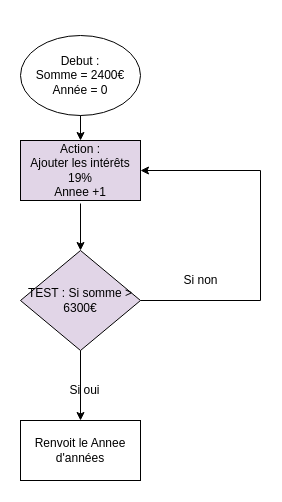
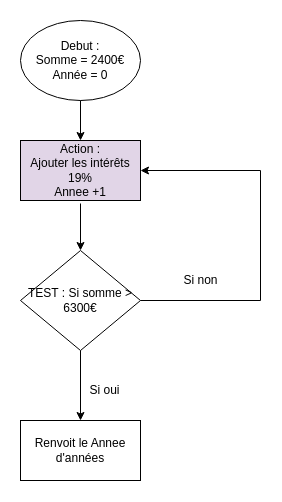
(81, 76) -> (81, 61)
(81, 301) -> (81, 301)
(85, 391) -> (105, 391)
